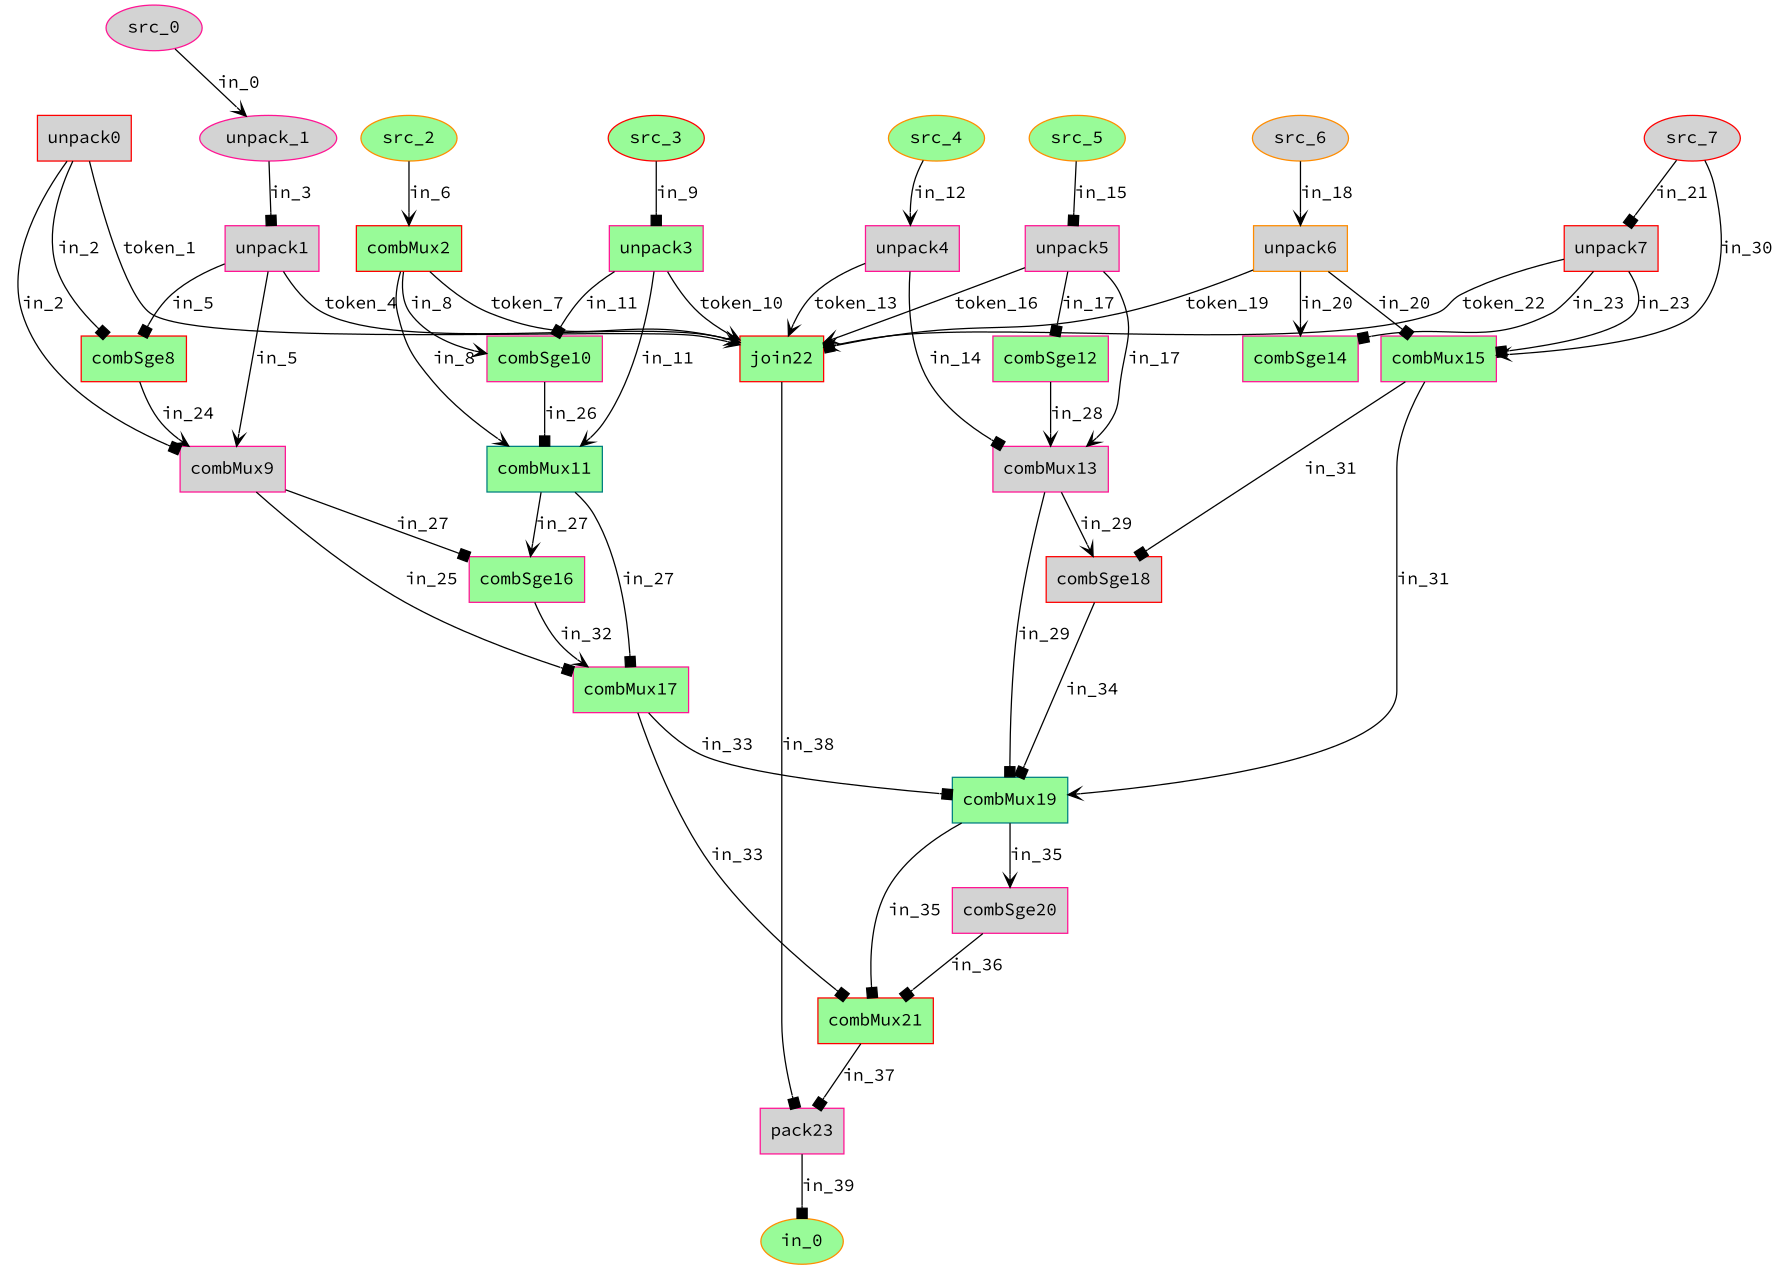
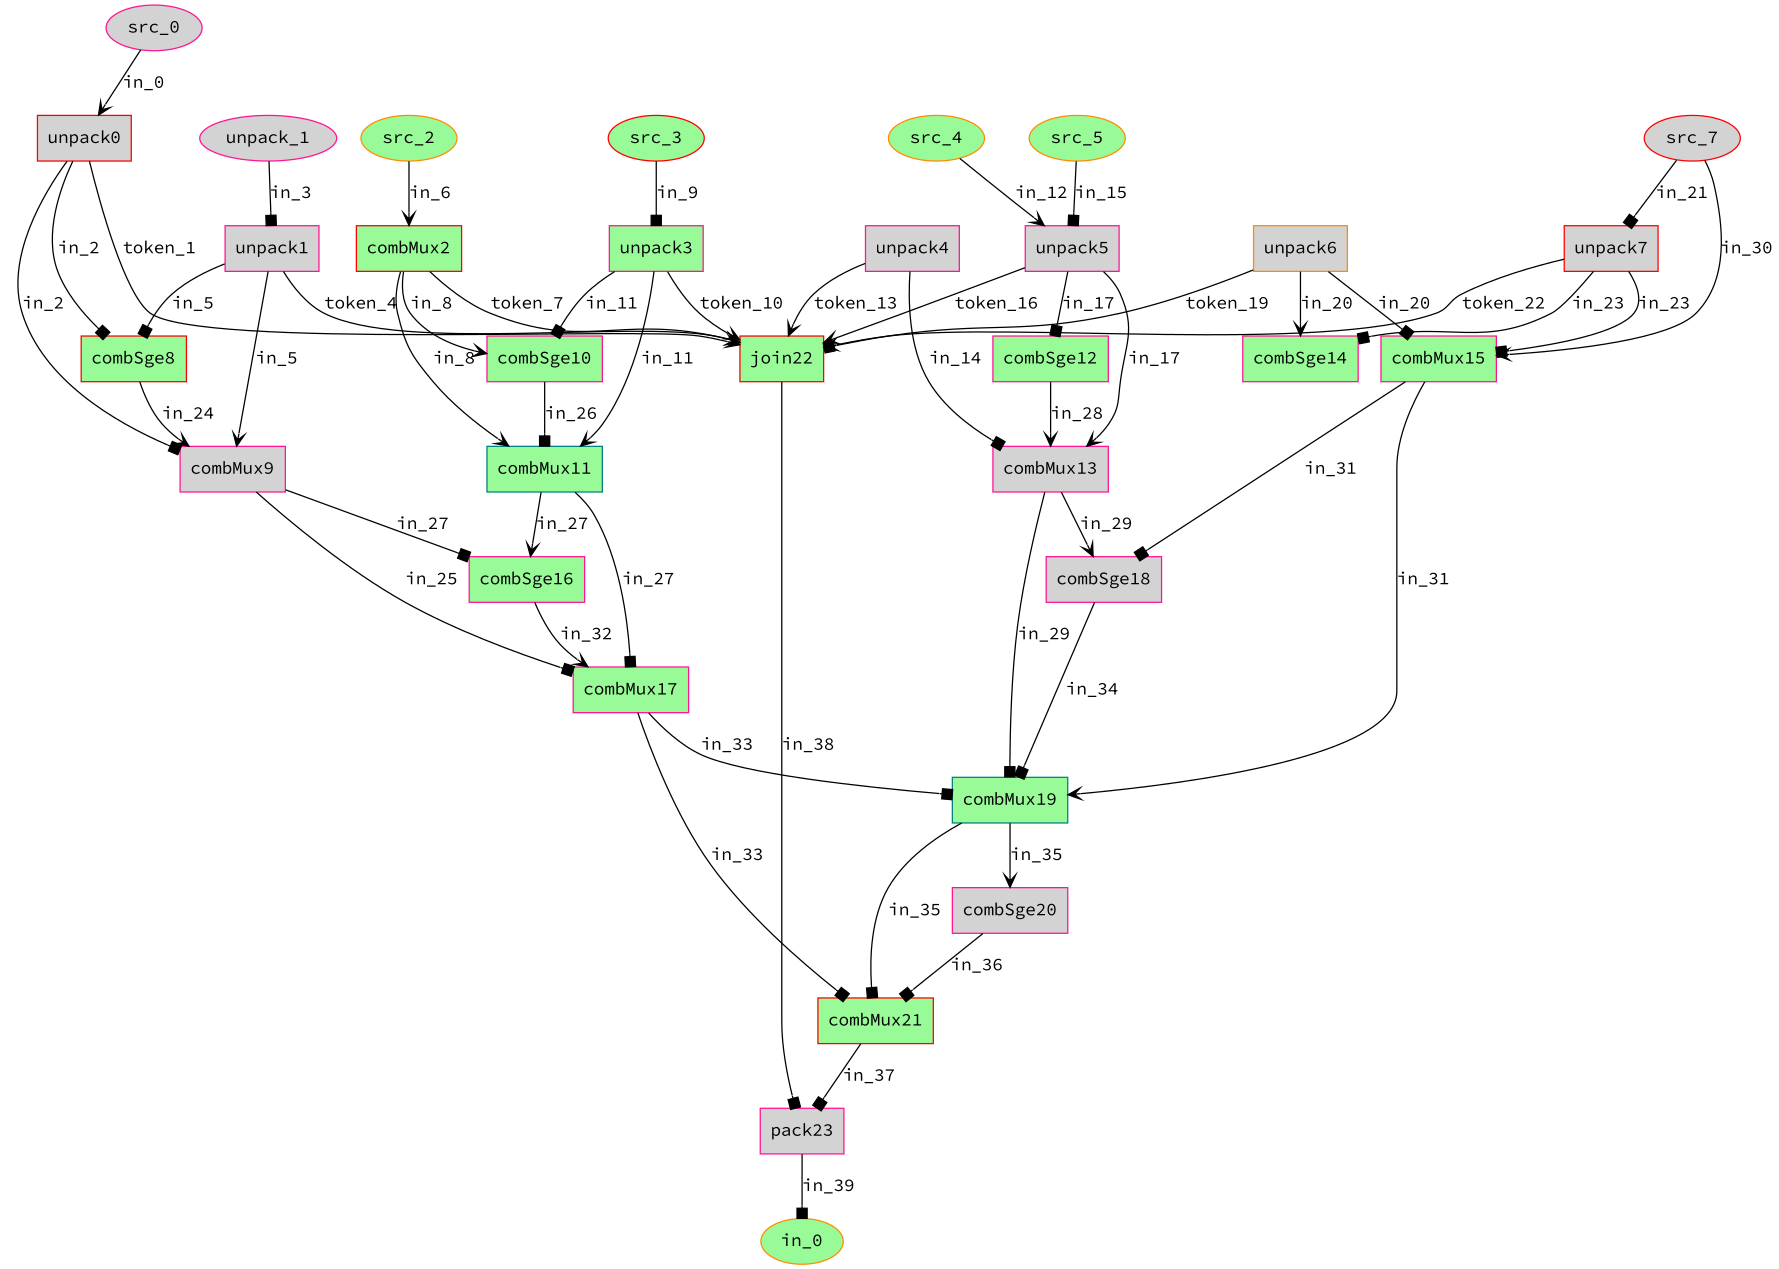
(206, 78) -> (123, 77)
(1301, 138) -> none
(913, 185) -> (997, 188)
(1104, 580) -> (1104, 580)
